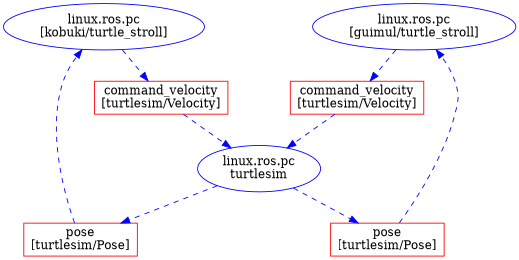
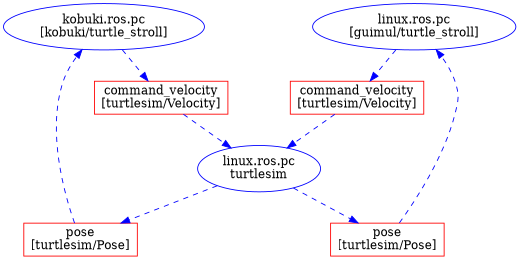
(104, 27) -> (104, 27)
